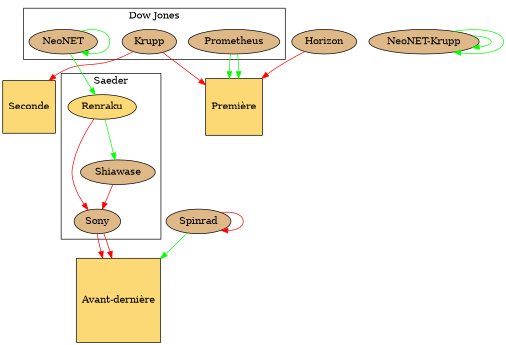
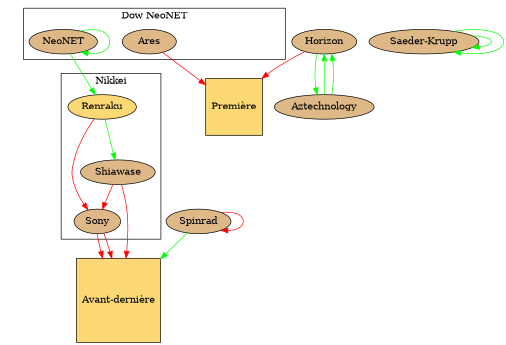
(154, 16) -> (154, 16)
(149, 42) -> (149, 42)
(234, 42) -> none
(424, 42) -> (424, 42)
(111, 81) -> (111, 81)
(29, 107) -> none
none -> (324, 107)
none -> (128, 218)
